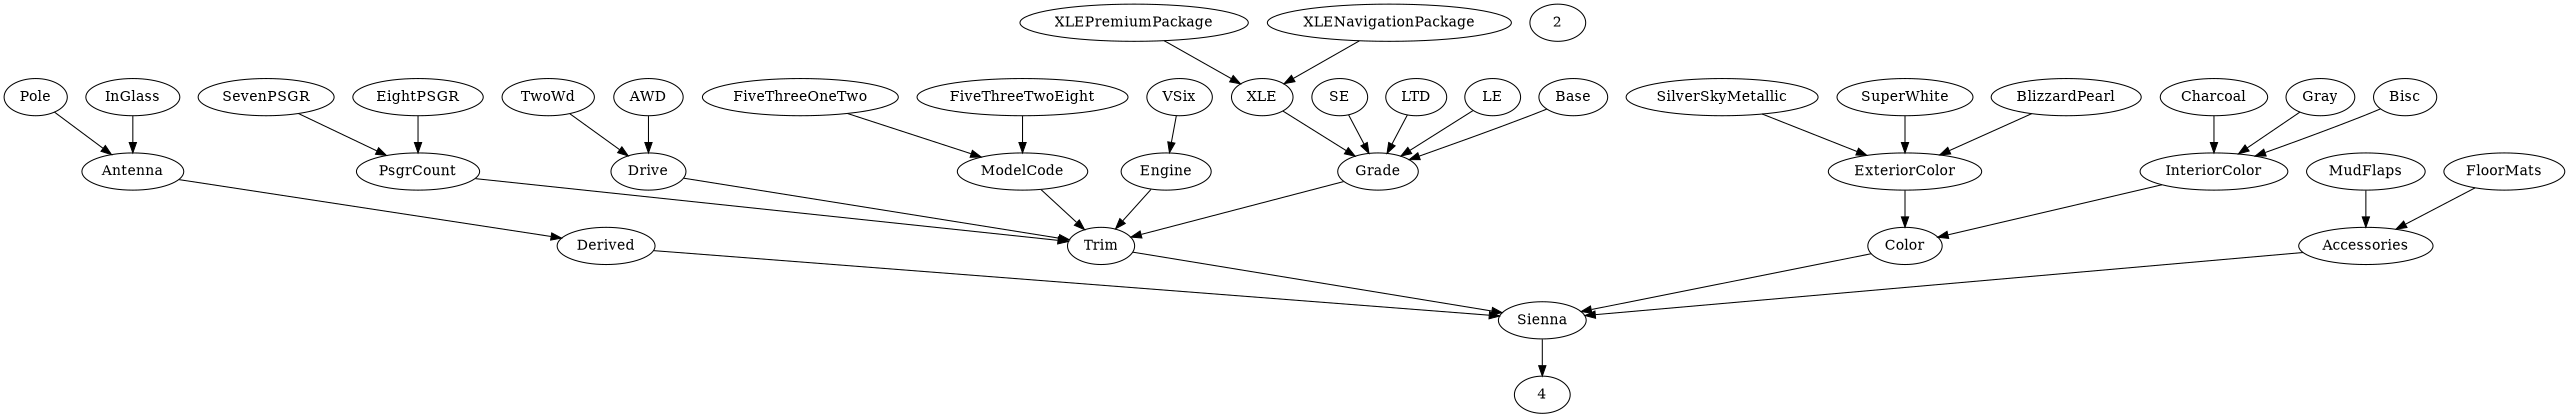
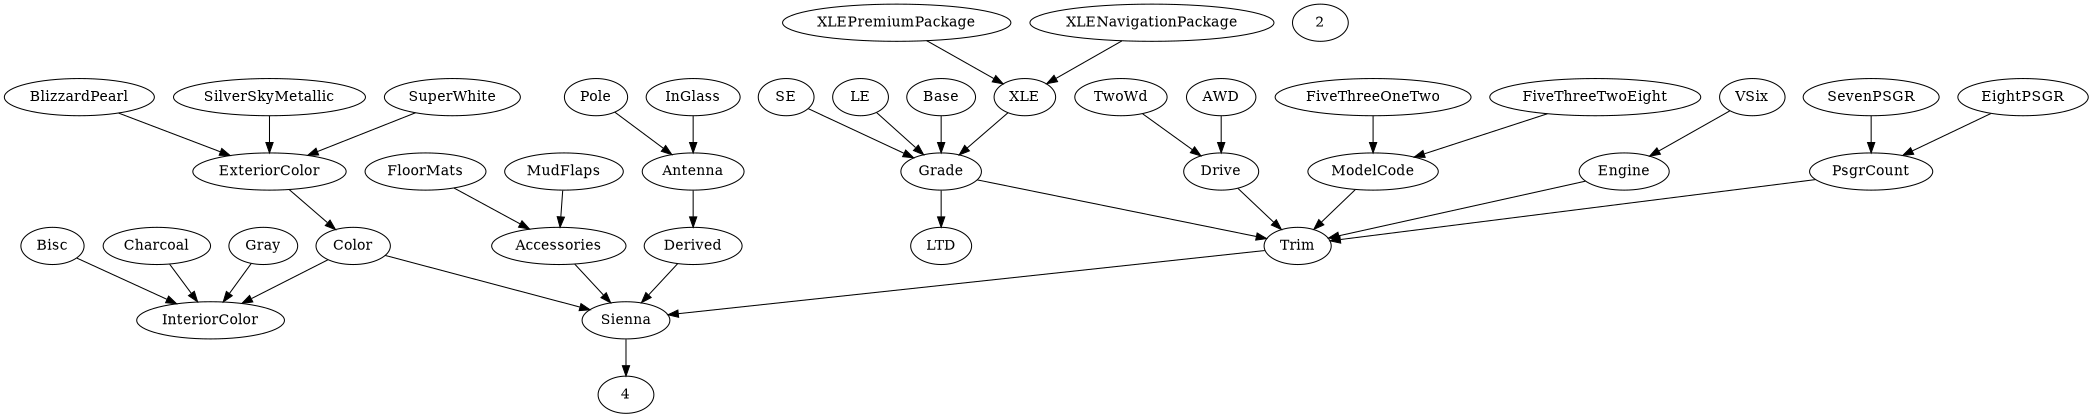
(1400, 129) -> (941, 204)
(2055, 210) -> (290, 279)
